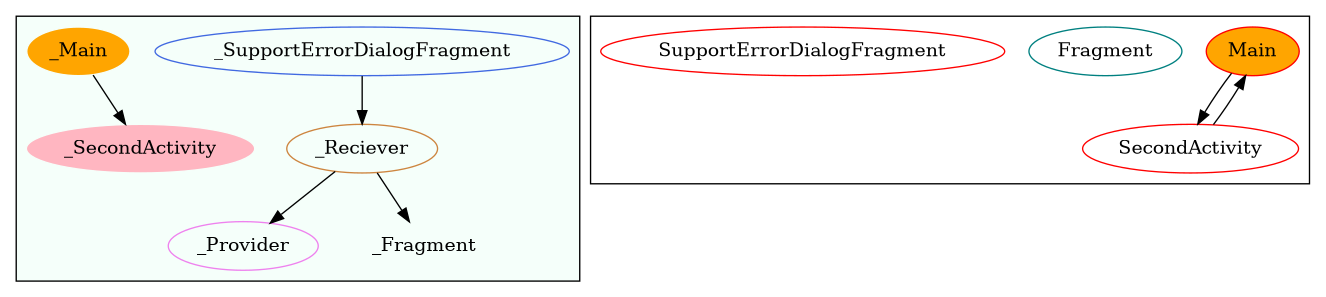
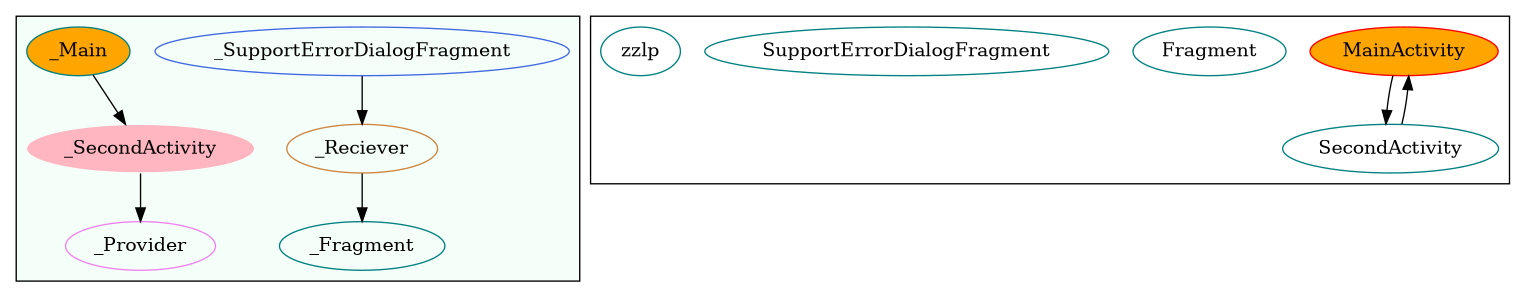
(78, 51) -> (78, 51)
none -> (641, 51)
(803, 51) -> (907, 51)
(1253, 51) -> (1404, 51)
(1191, 149) -> (1391, 149)
(308, 193) -> (141, 191)
(424, 246) -> (362, 246)
